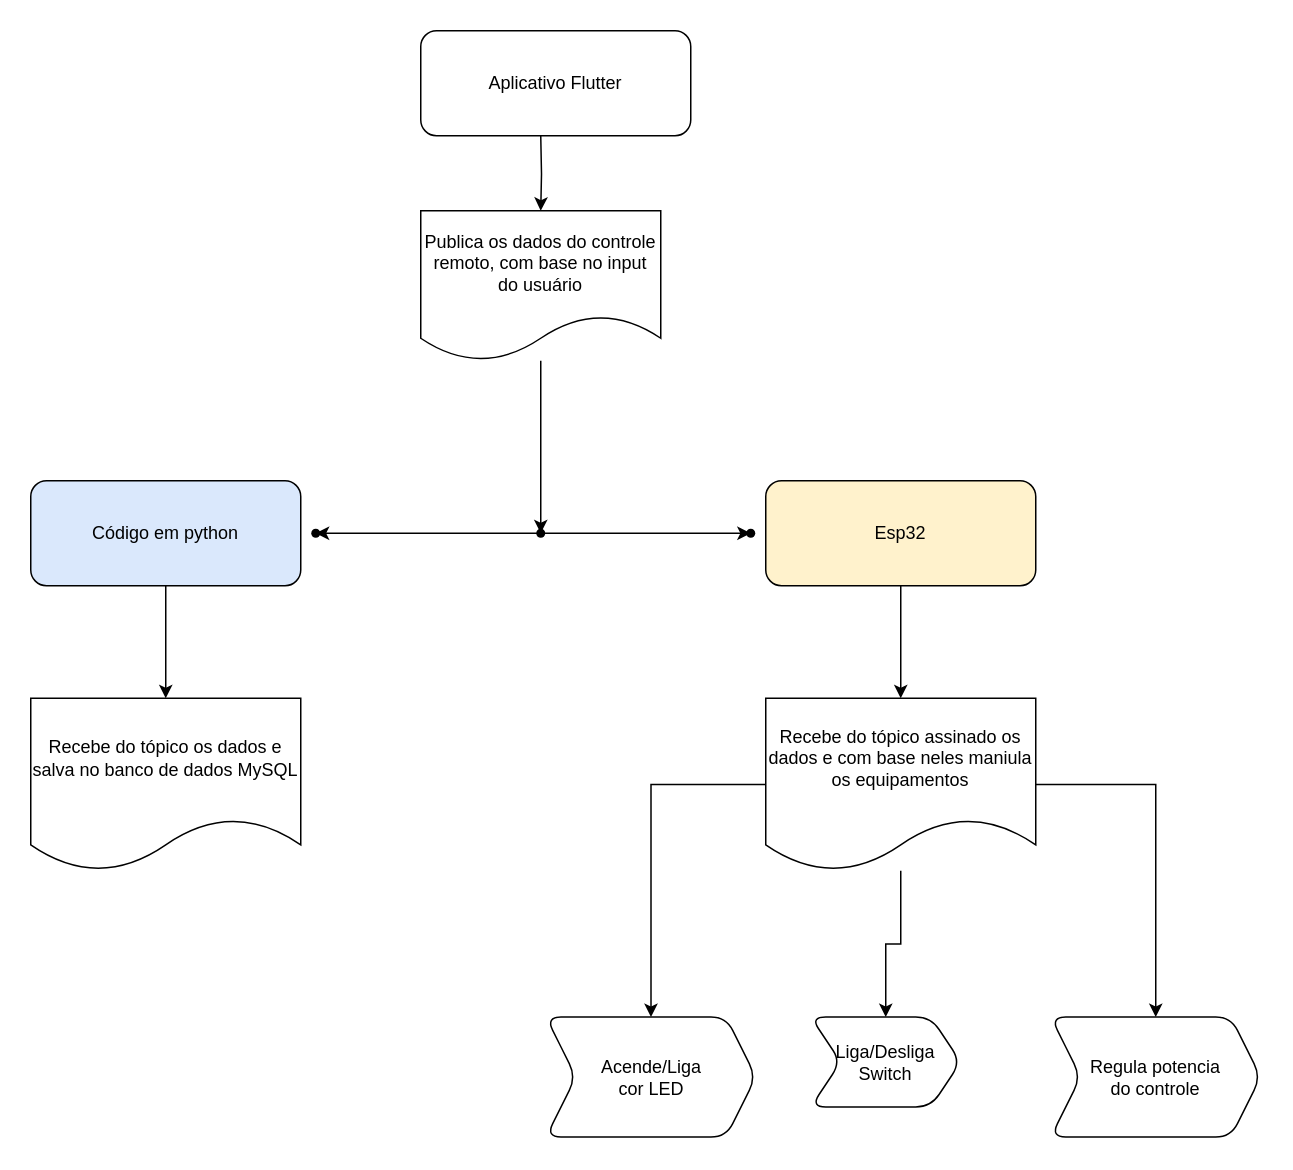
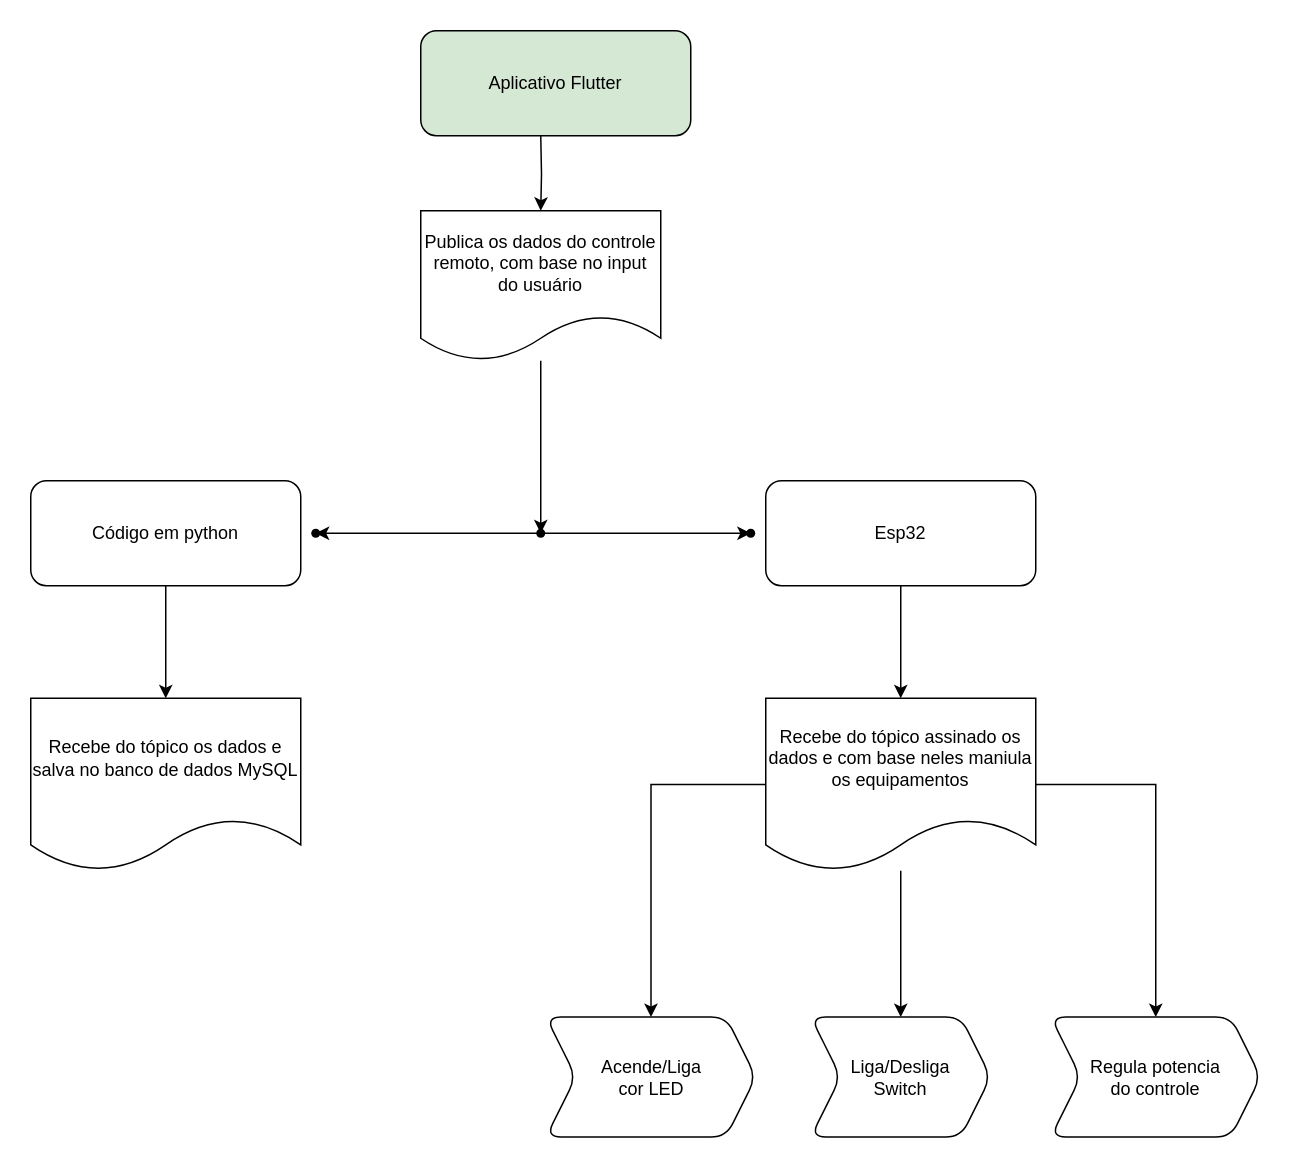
(556, 83) -> (556, 83)
(166, 533) -> (166, 533)
(901, 533) -> (901, 533)
(886, 1062) -> (901, 1077)
